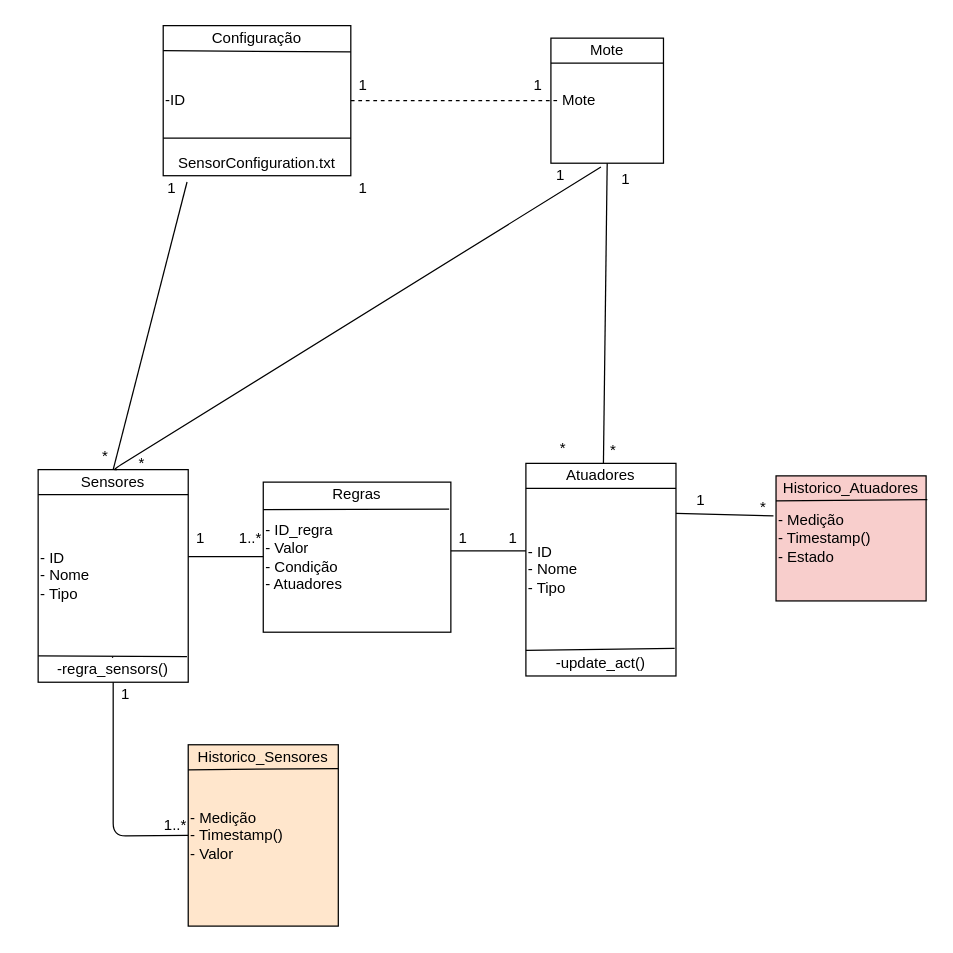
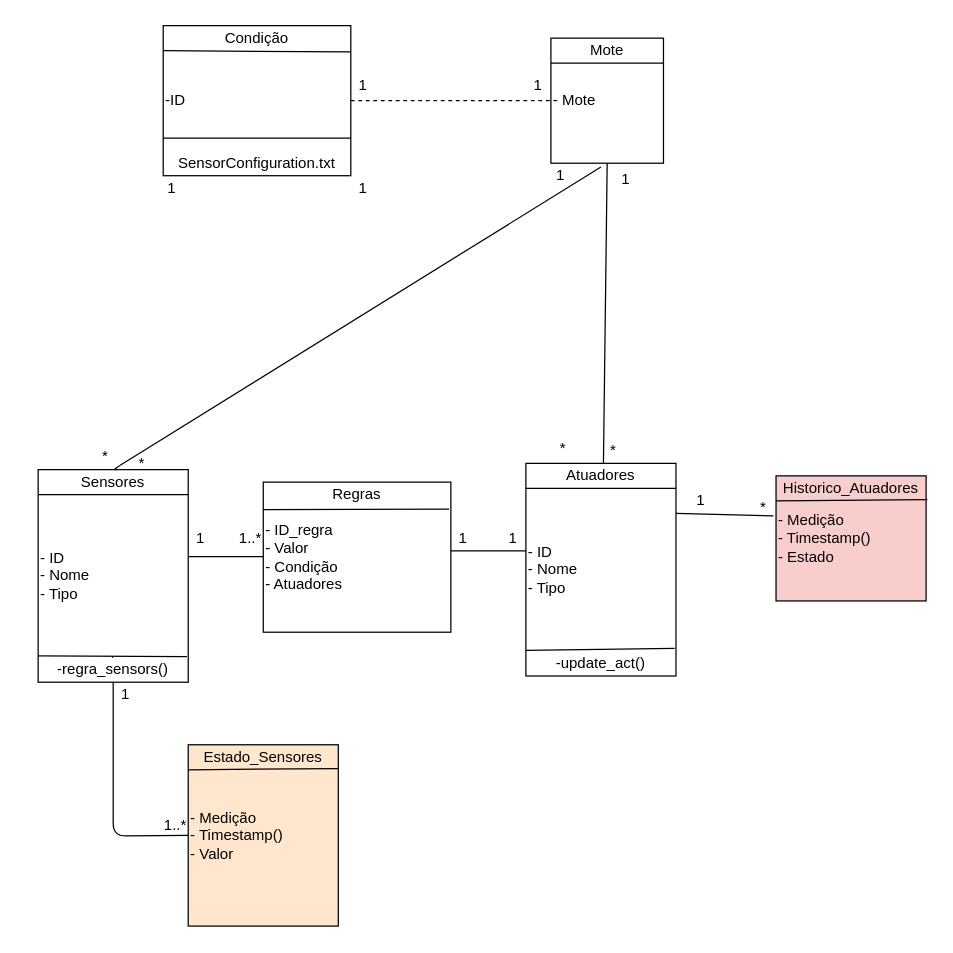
(257, 38) -> (257, 38)
(150, 326) -> none
(263, 757) -> (263, 757)
